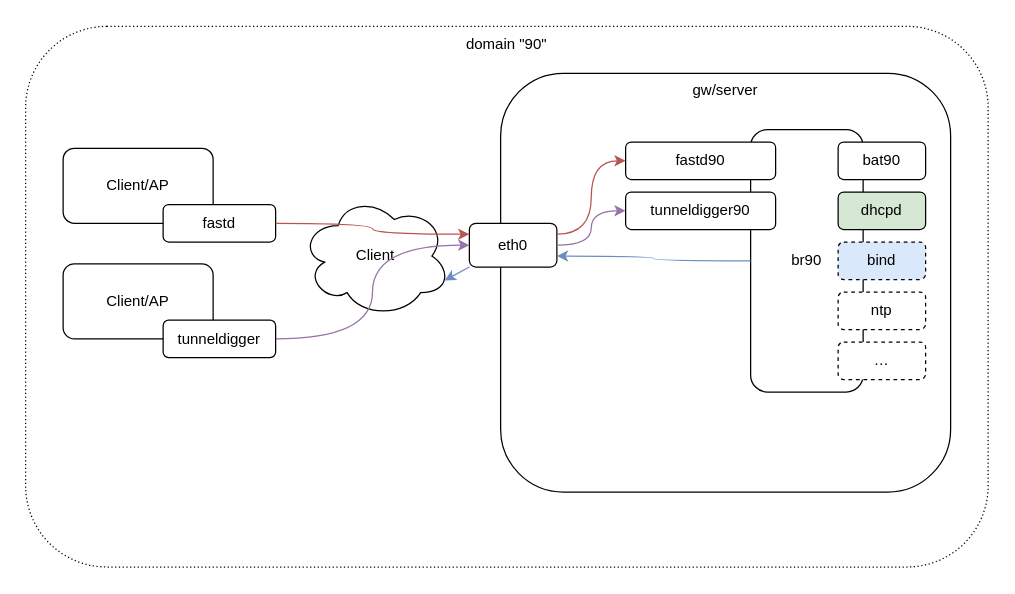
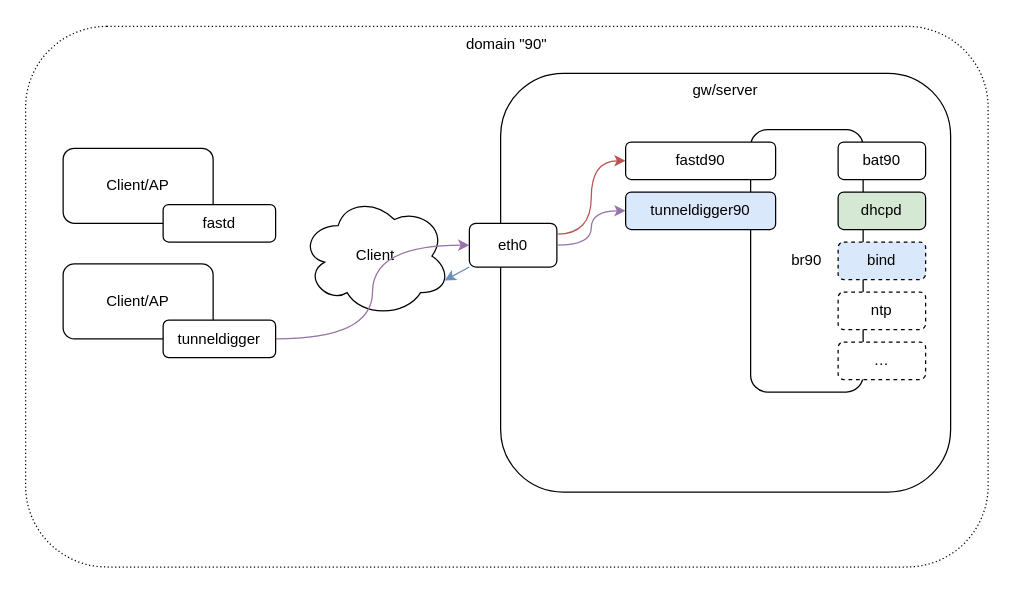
(701, 211) -> (701, 211)
(369, 227) -> none
(658, 259) -> none
